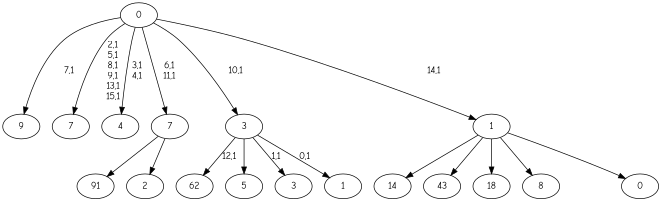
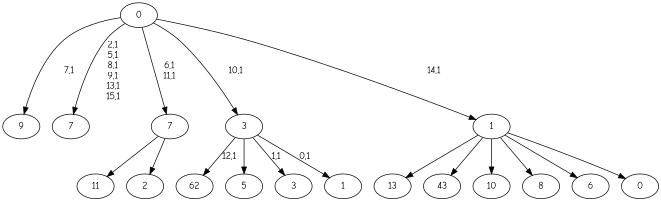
(120, 126) -> none
(96, 186) -> (96, 186)
(393, 186) -> (393, 186)
(492, 186) -> (492, 186)
none -> (591, 186)
